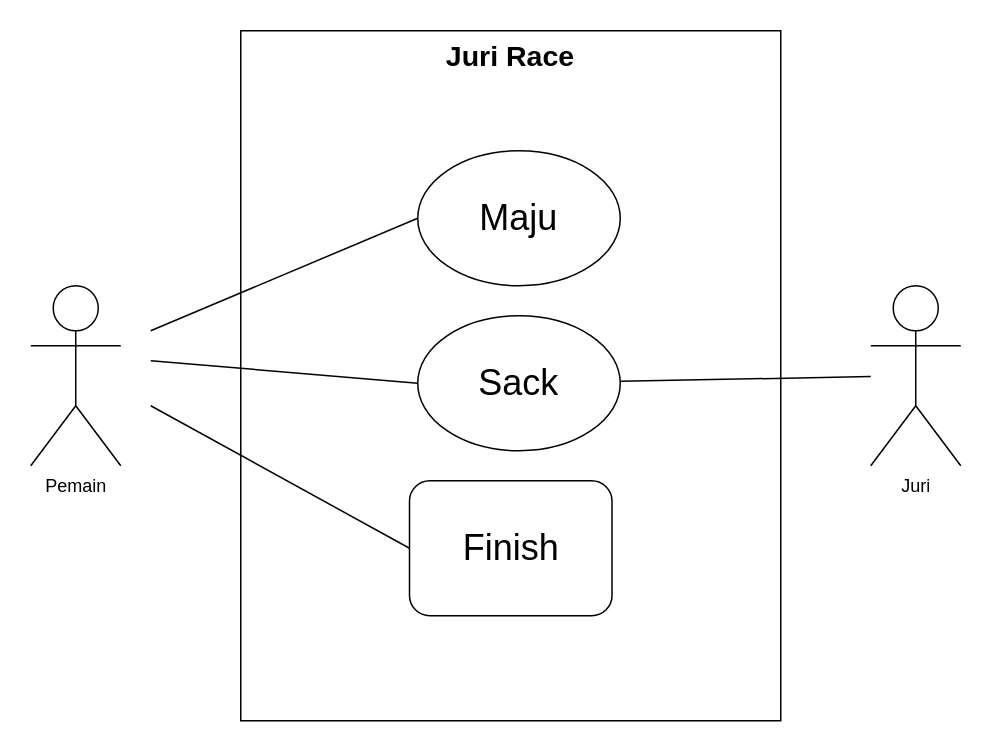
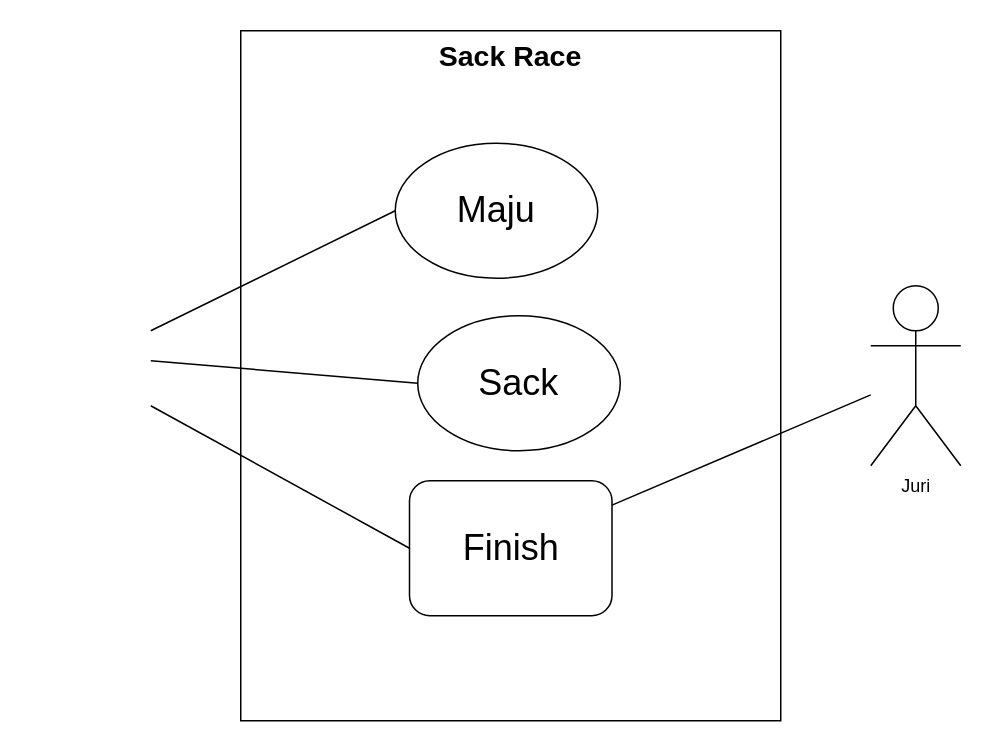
(511, 58) -> (511, 58)
(519, 218) -> (497, 211)
(76, 376) -> none
(745, 379) -> (742, 450)
